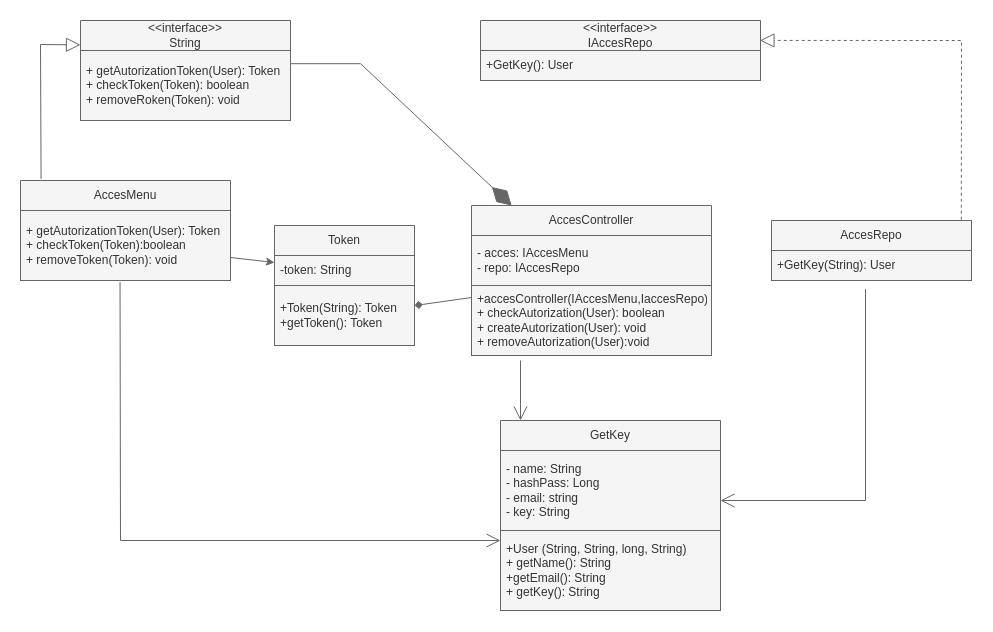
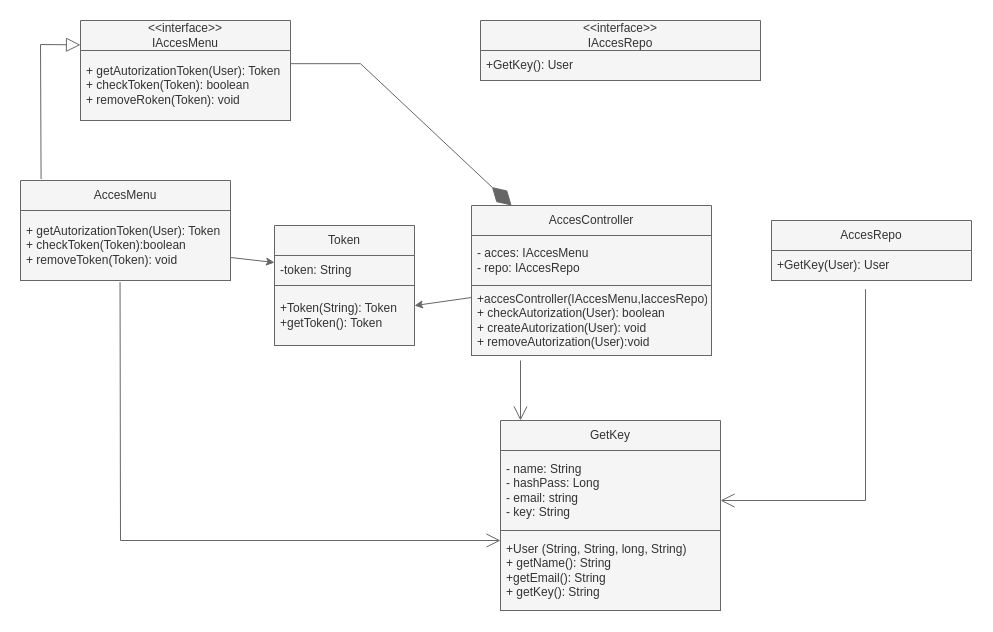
(186, 36) -> (186, 36)
(957, 40) -> none
(843, 266) -> (838, 266)
(423, 304) -> (423, 304)
